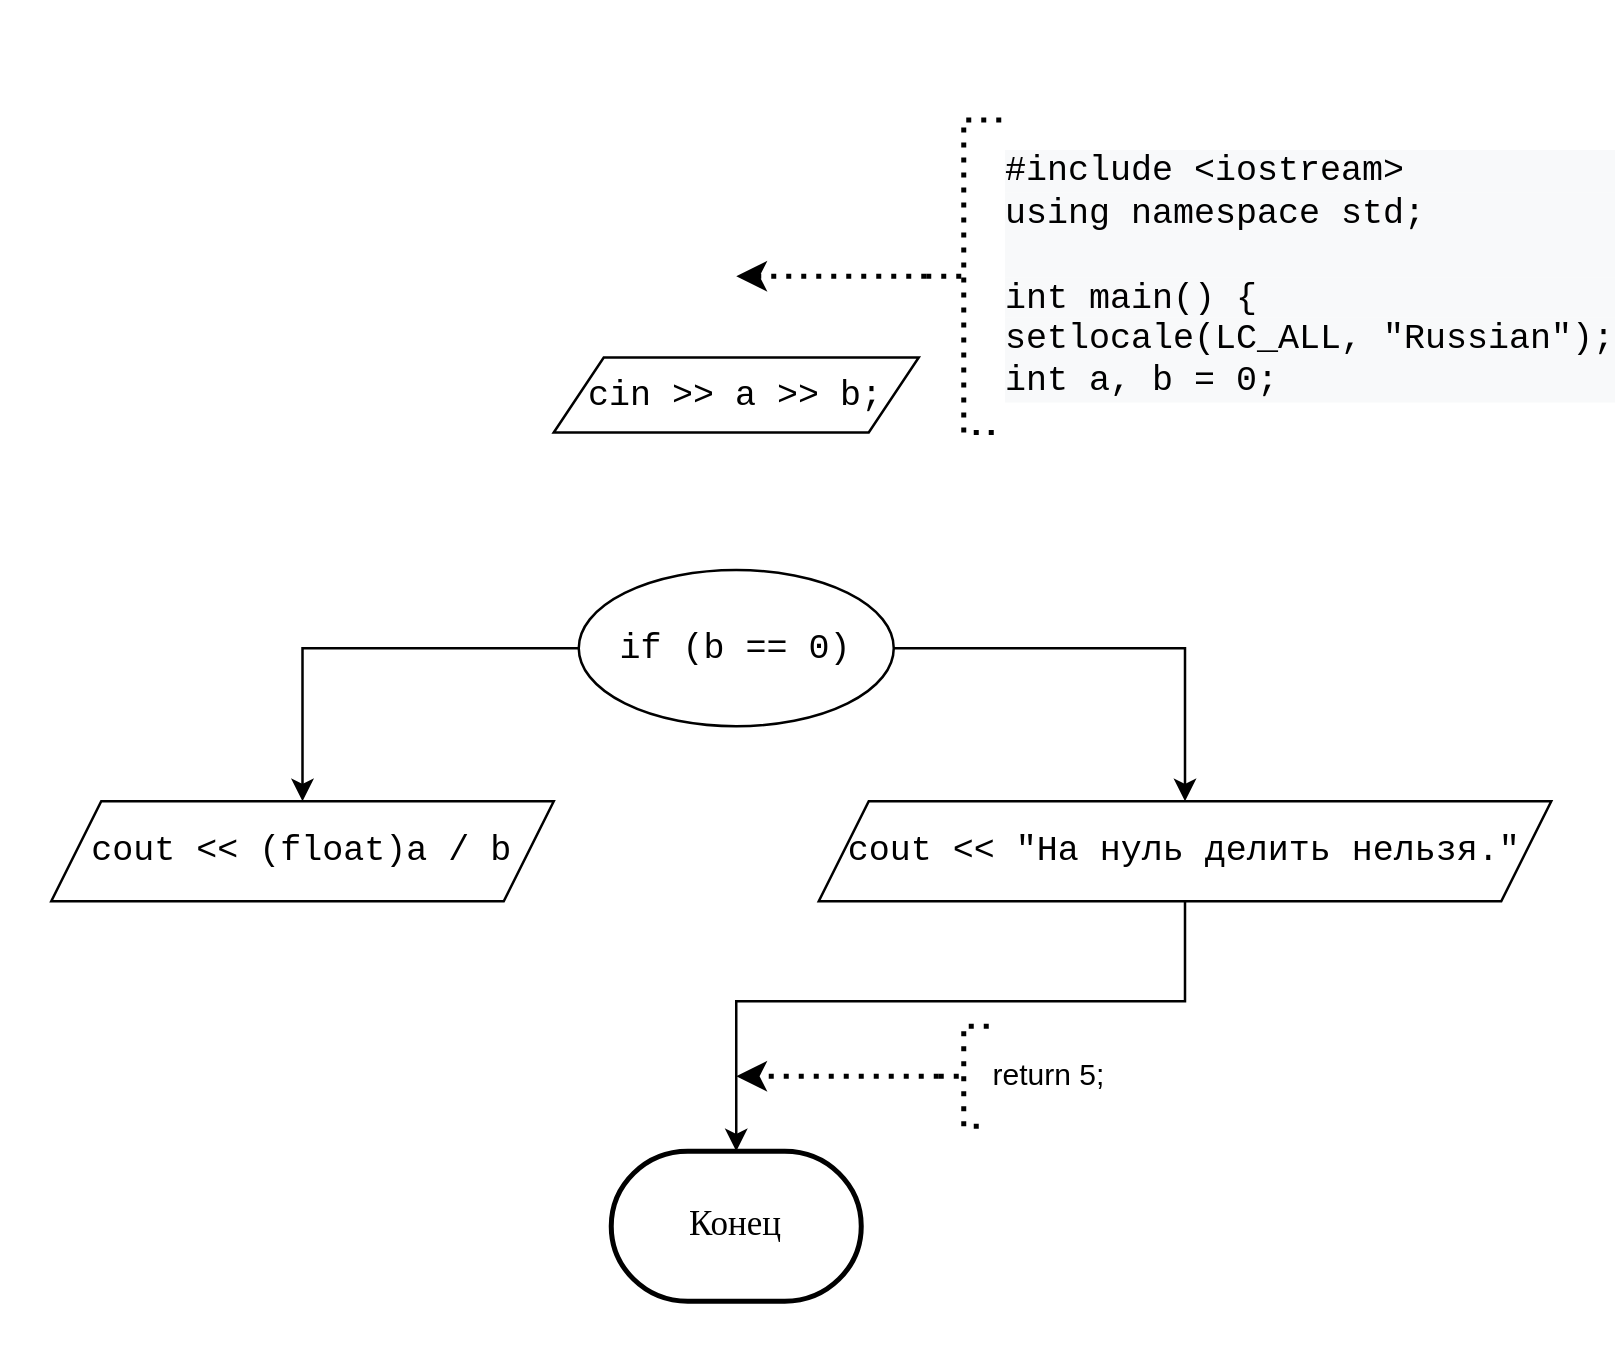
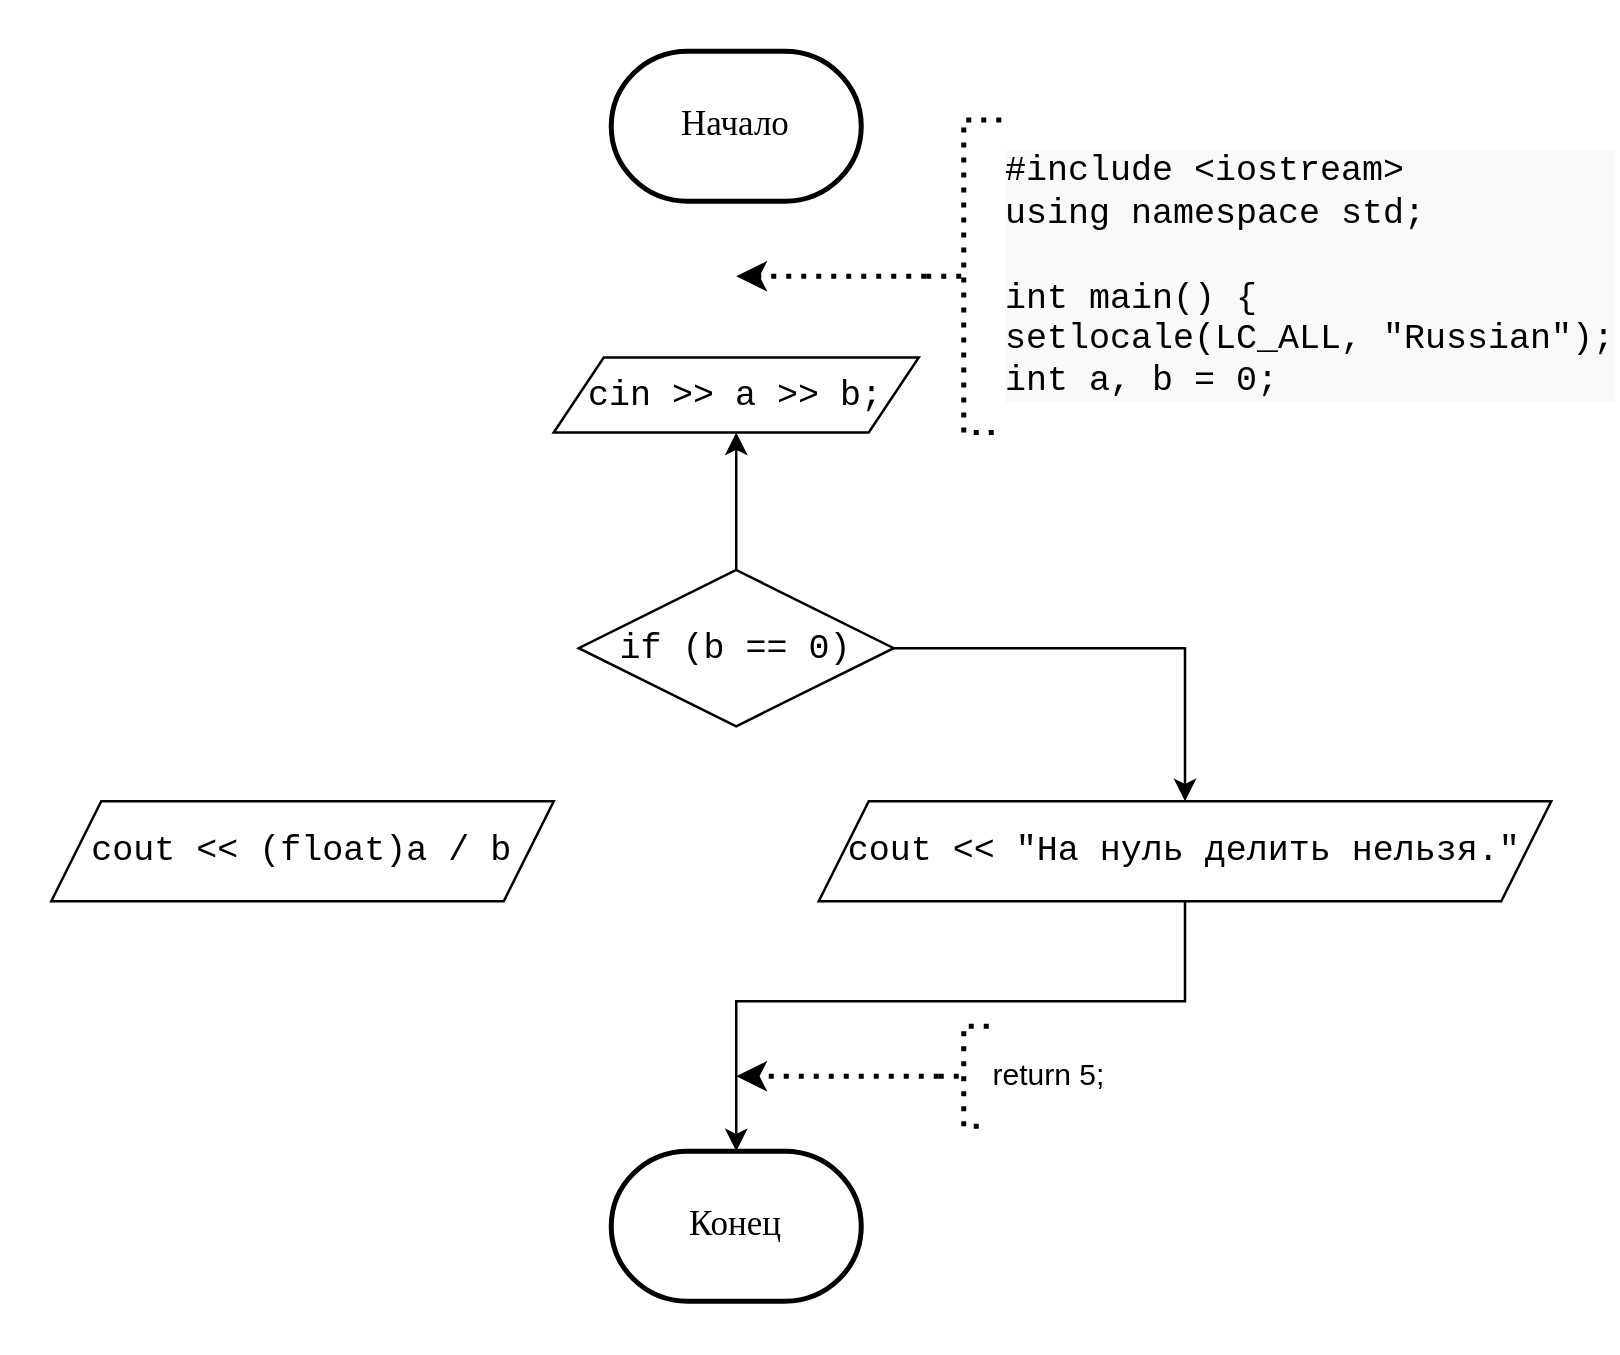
none -> (736, 126)
(373, 648) -> (736, 510)
(736, 648) -> (736, 648)
